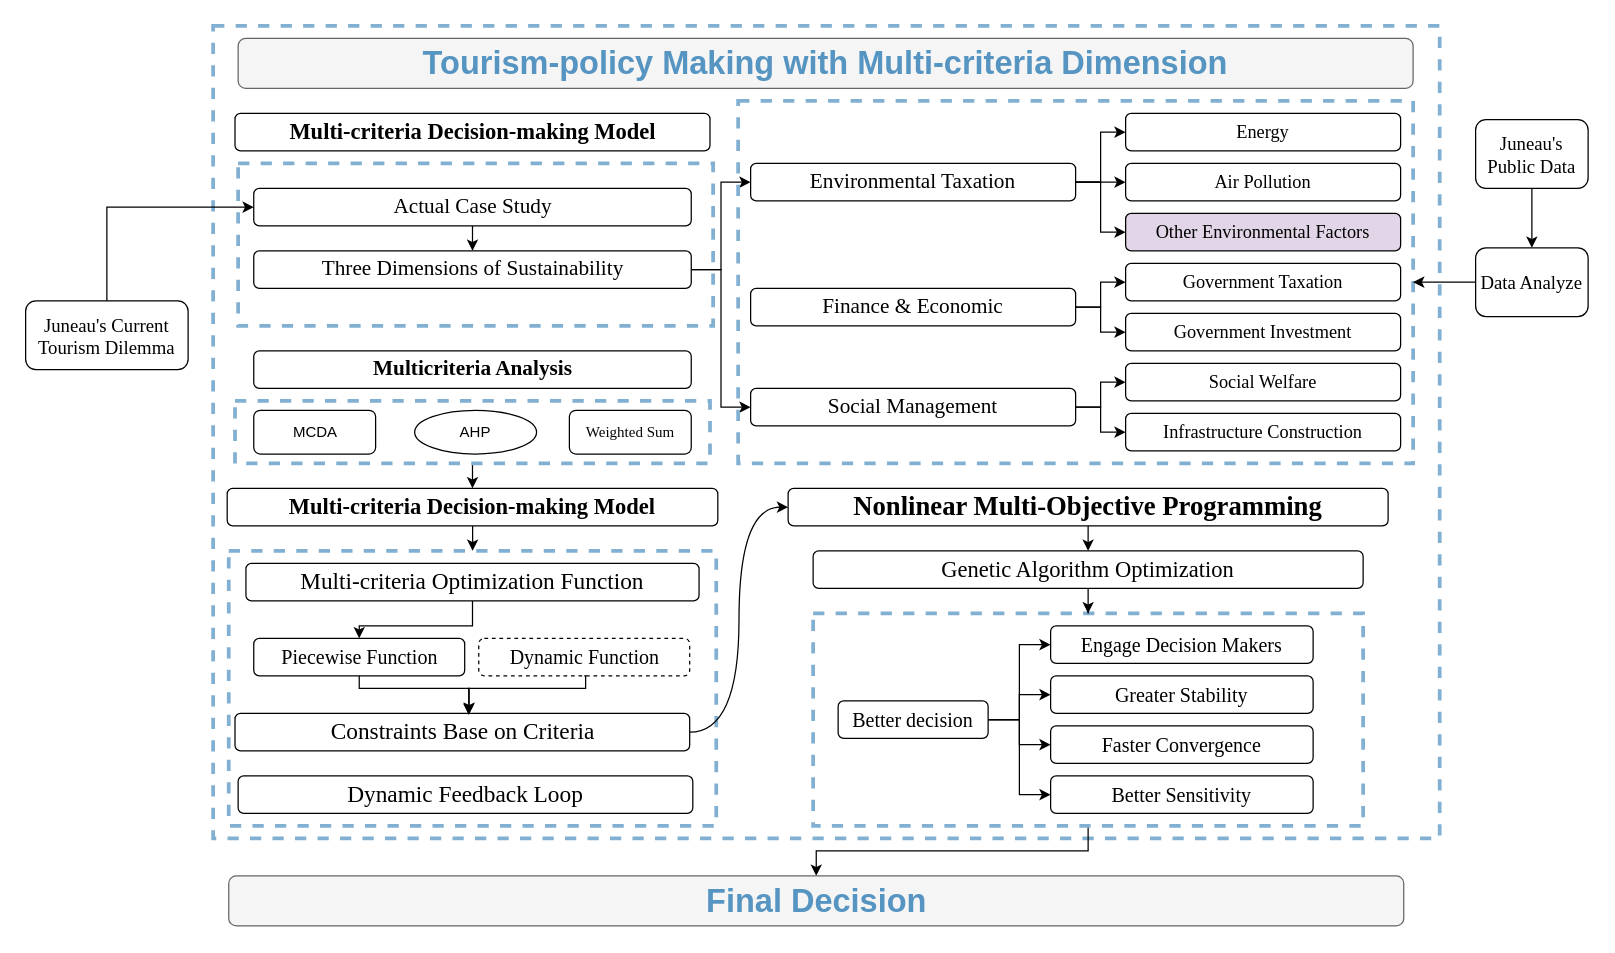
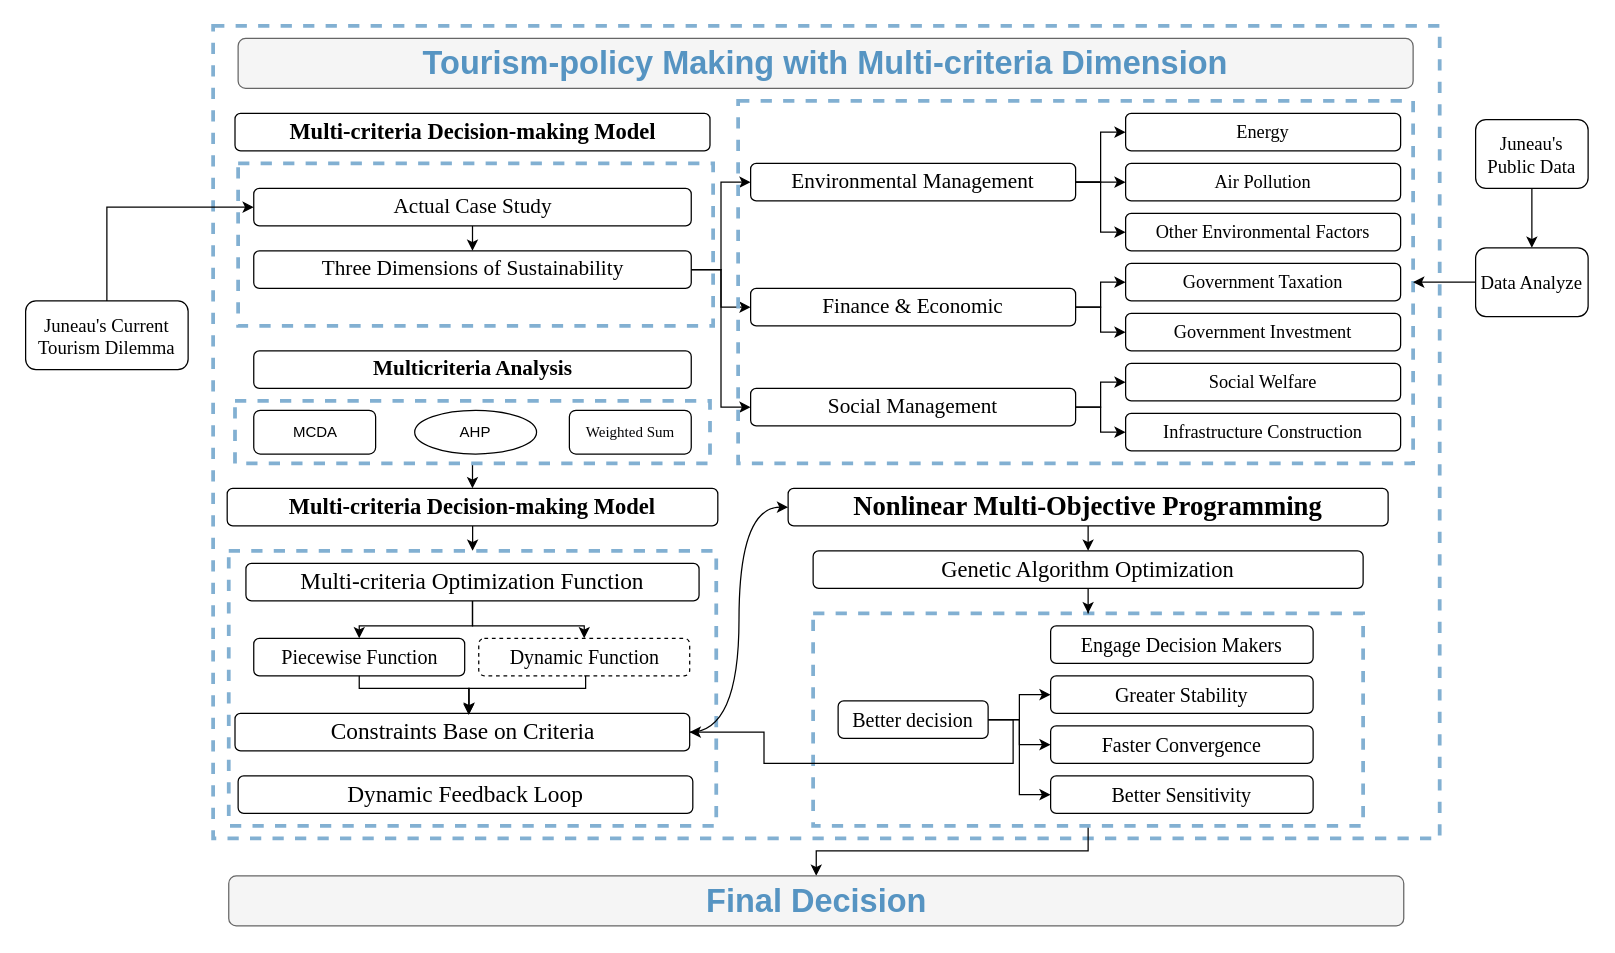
(913, 182) -> (913, 182)
(1263, 232) -> (1263, 232)
none -> (733, 307)
none -> (531, 626)
(1019, 657) -> (861, 763)
